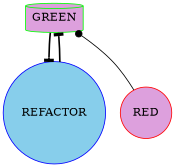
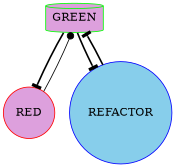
none -> (50, 58)
